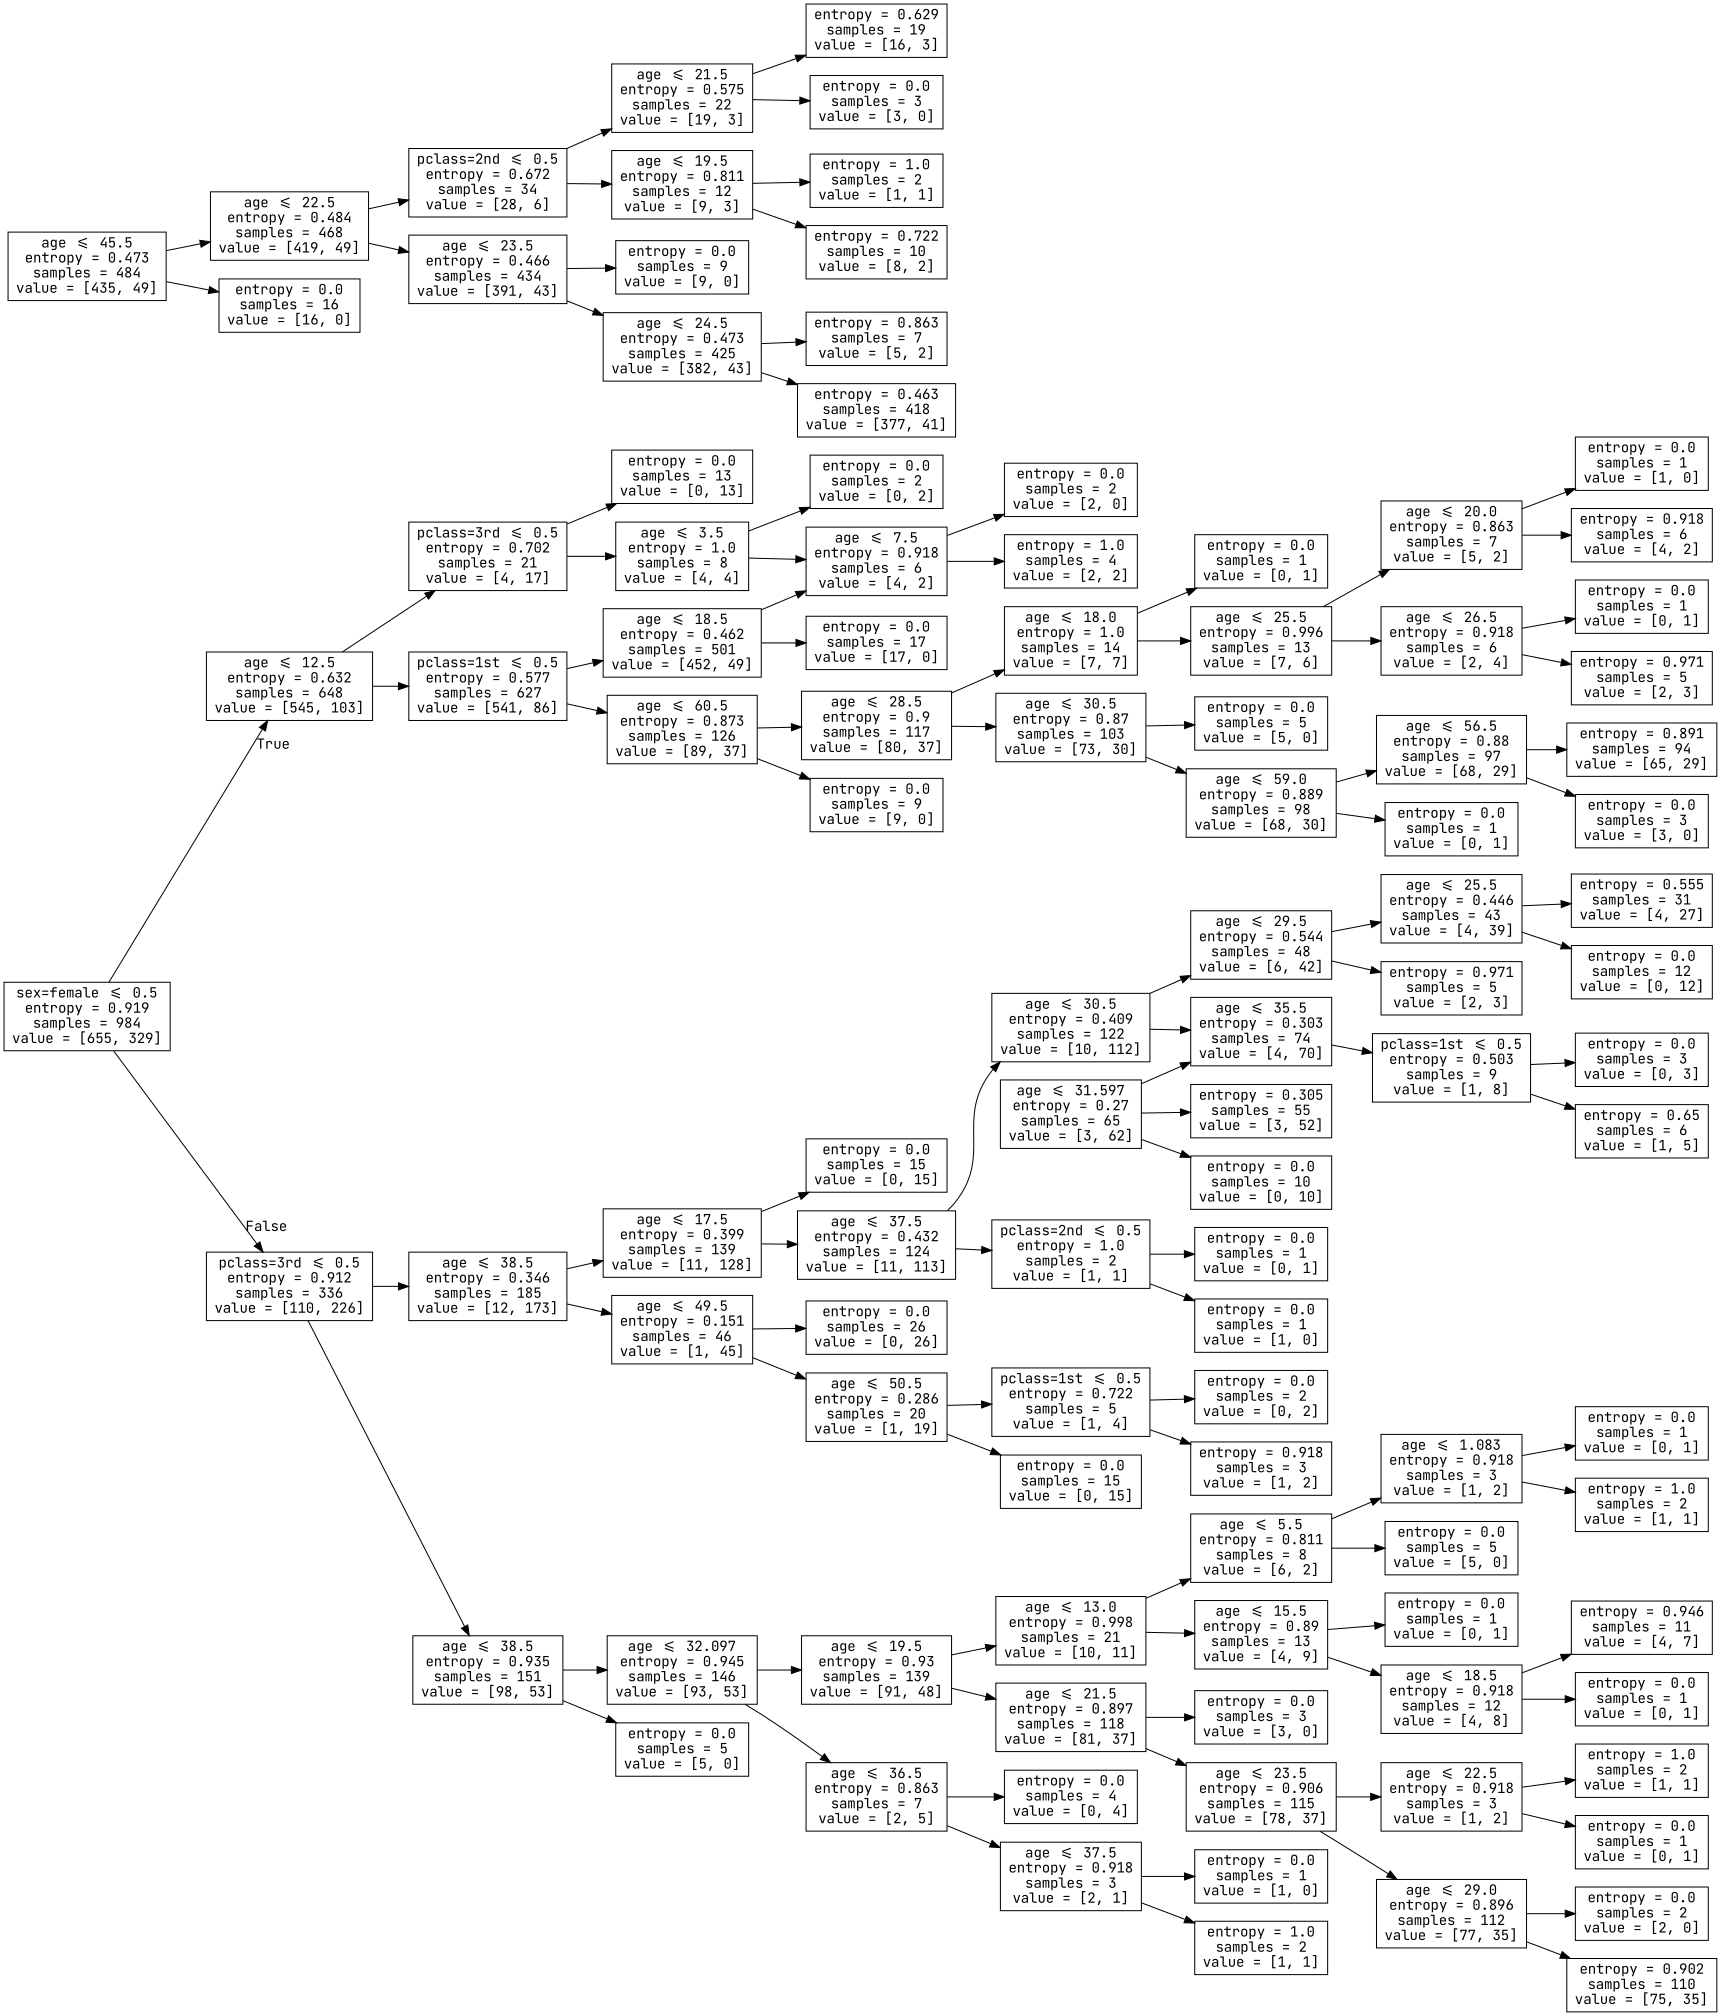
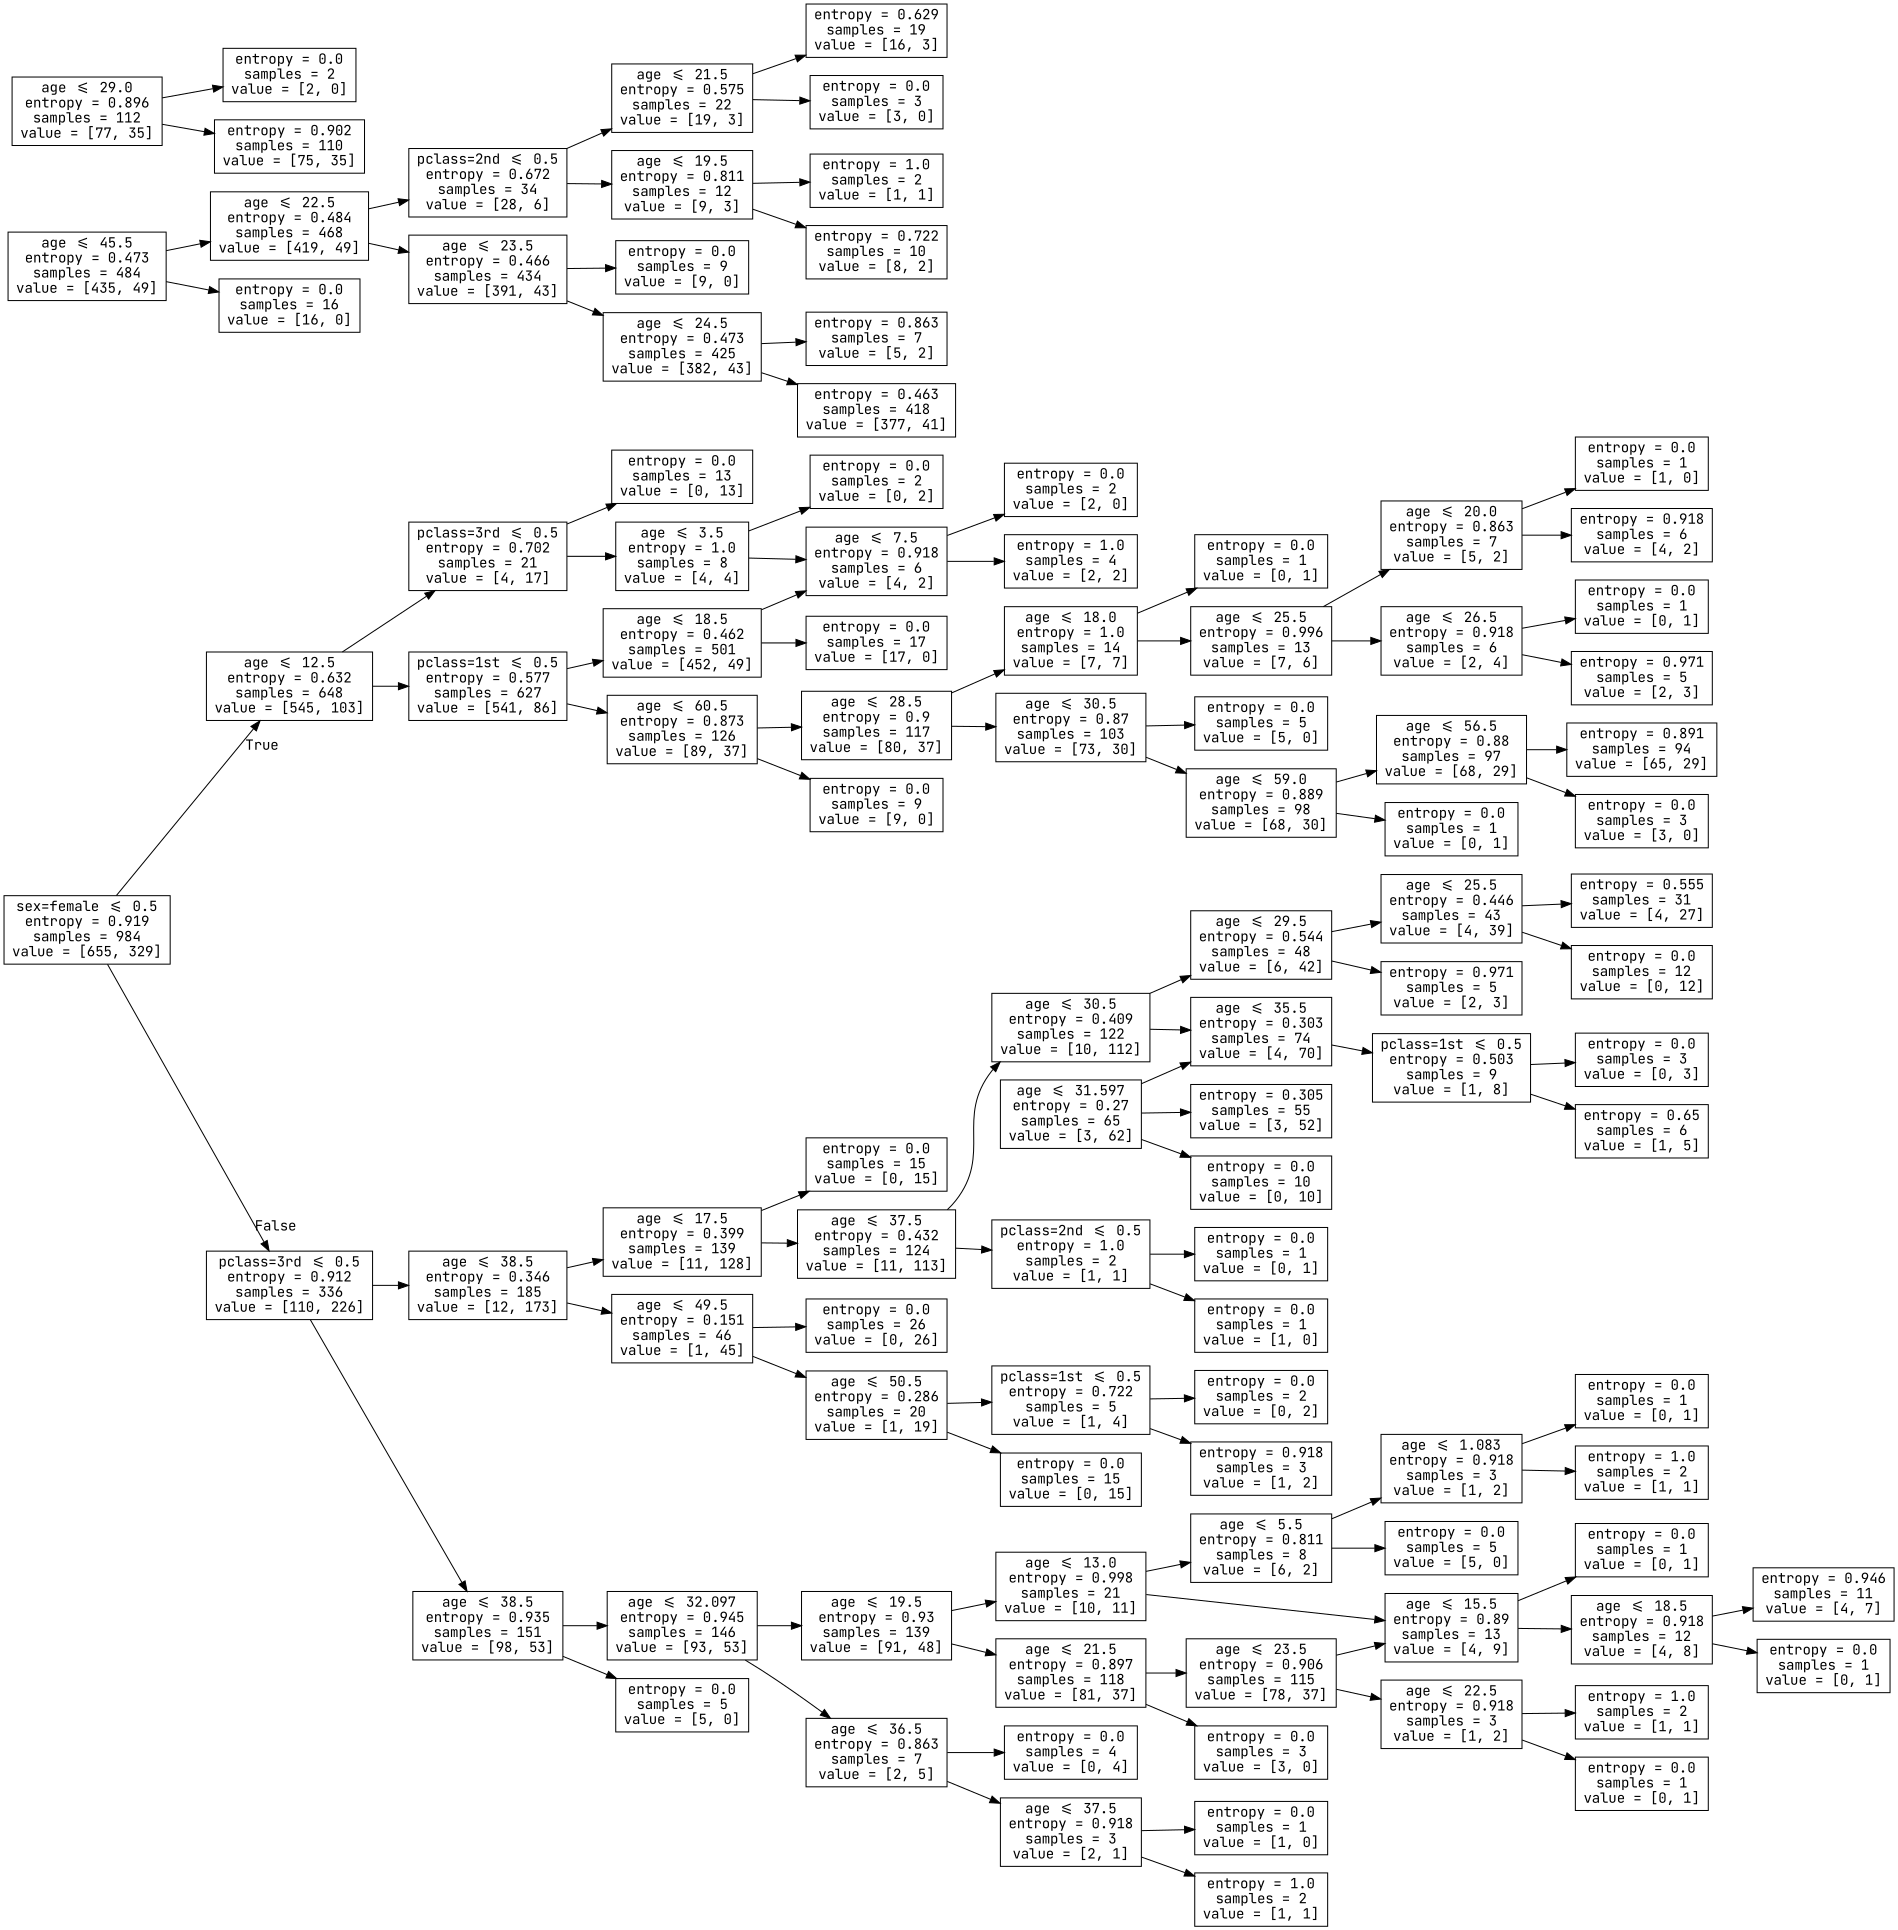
(1354, 1852) -> (1356, 1651)
